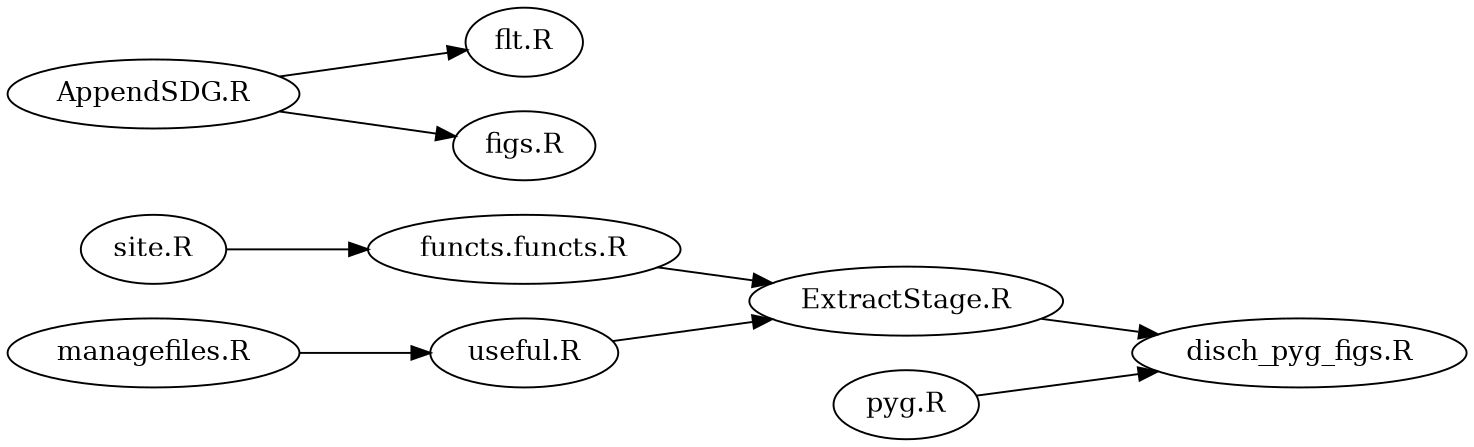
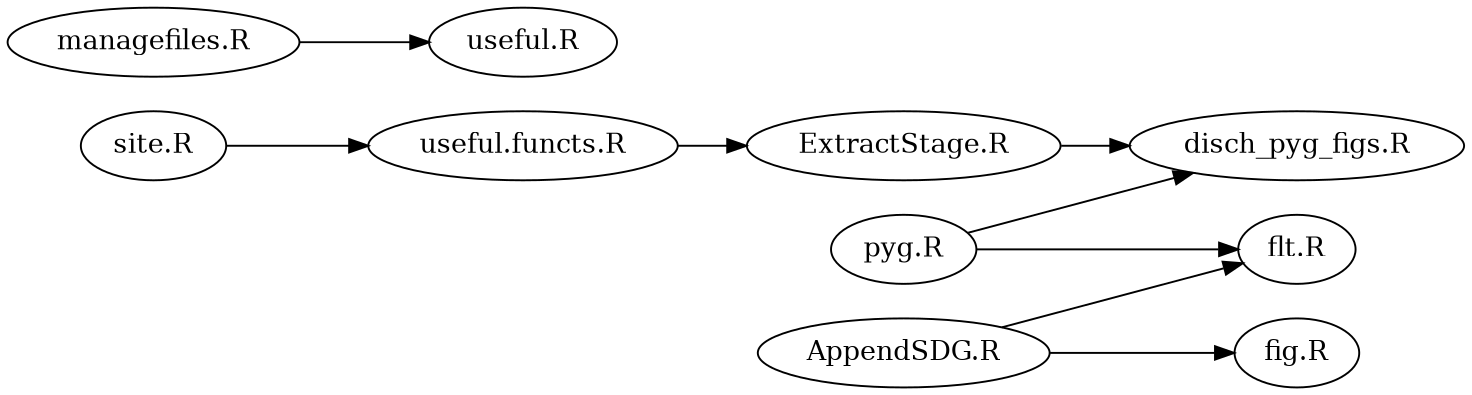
(524, 146) -> (1297, 353)
(524, 249) -> (523, 146)
none -> (1097, 249)
(683, 331) -> none
